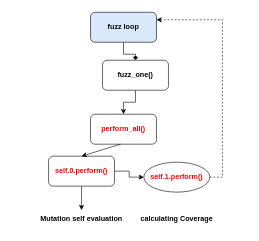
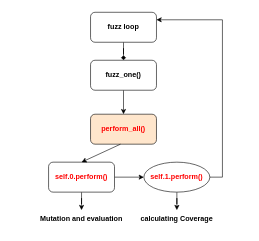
(123, 27) -> (123, 27)
(222, 74) -> (222, 74)
(135, 75) -> (123, 75)
(123, 129) -> (123, 129)
(81, 171) -> (81, 177)
none -> (177, 201)
(81, 219) -> (81, 219)
